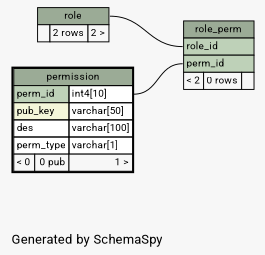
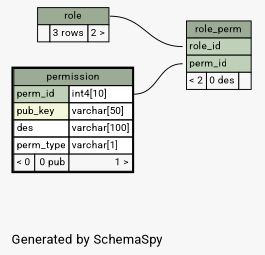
(69, 33) -> (69, 33)
(223, 80) -> (223, 80)
